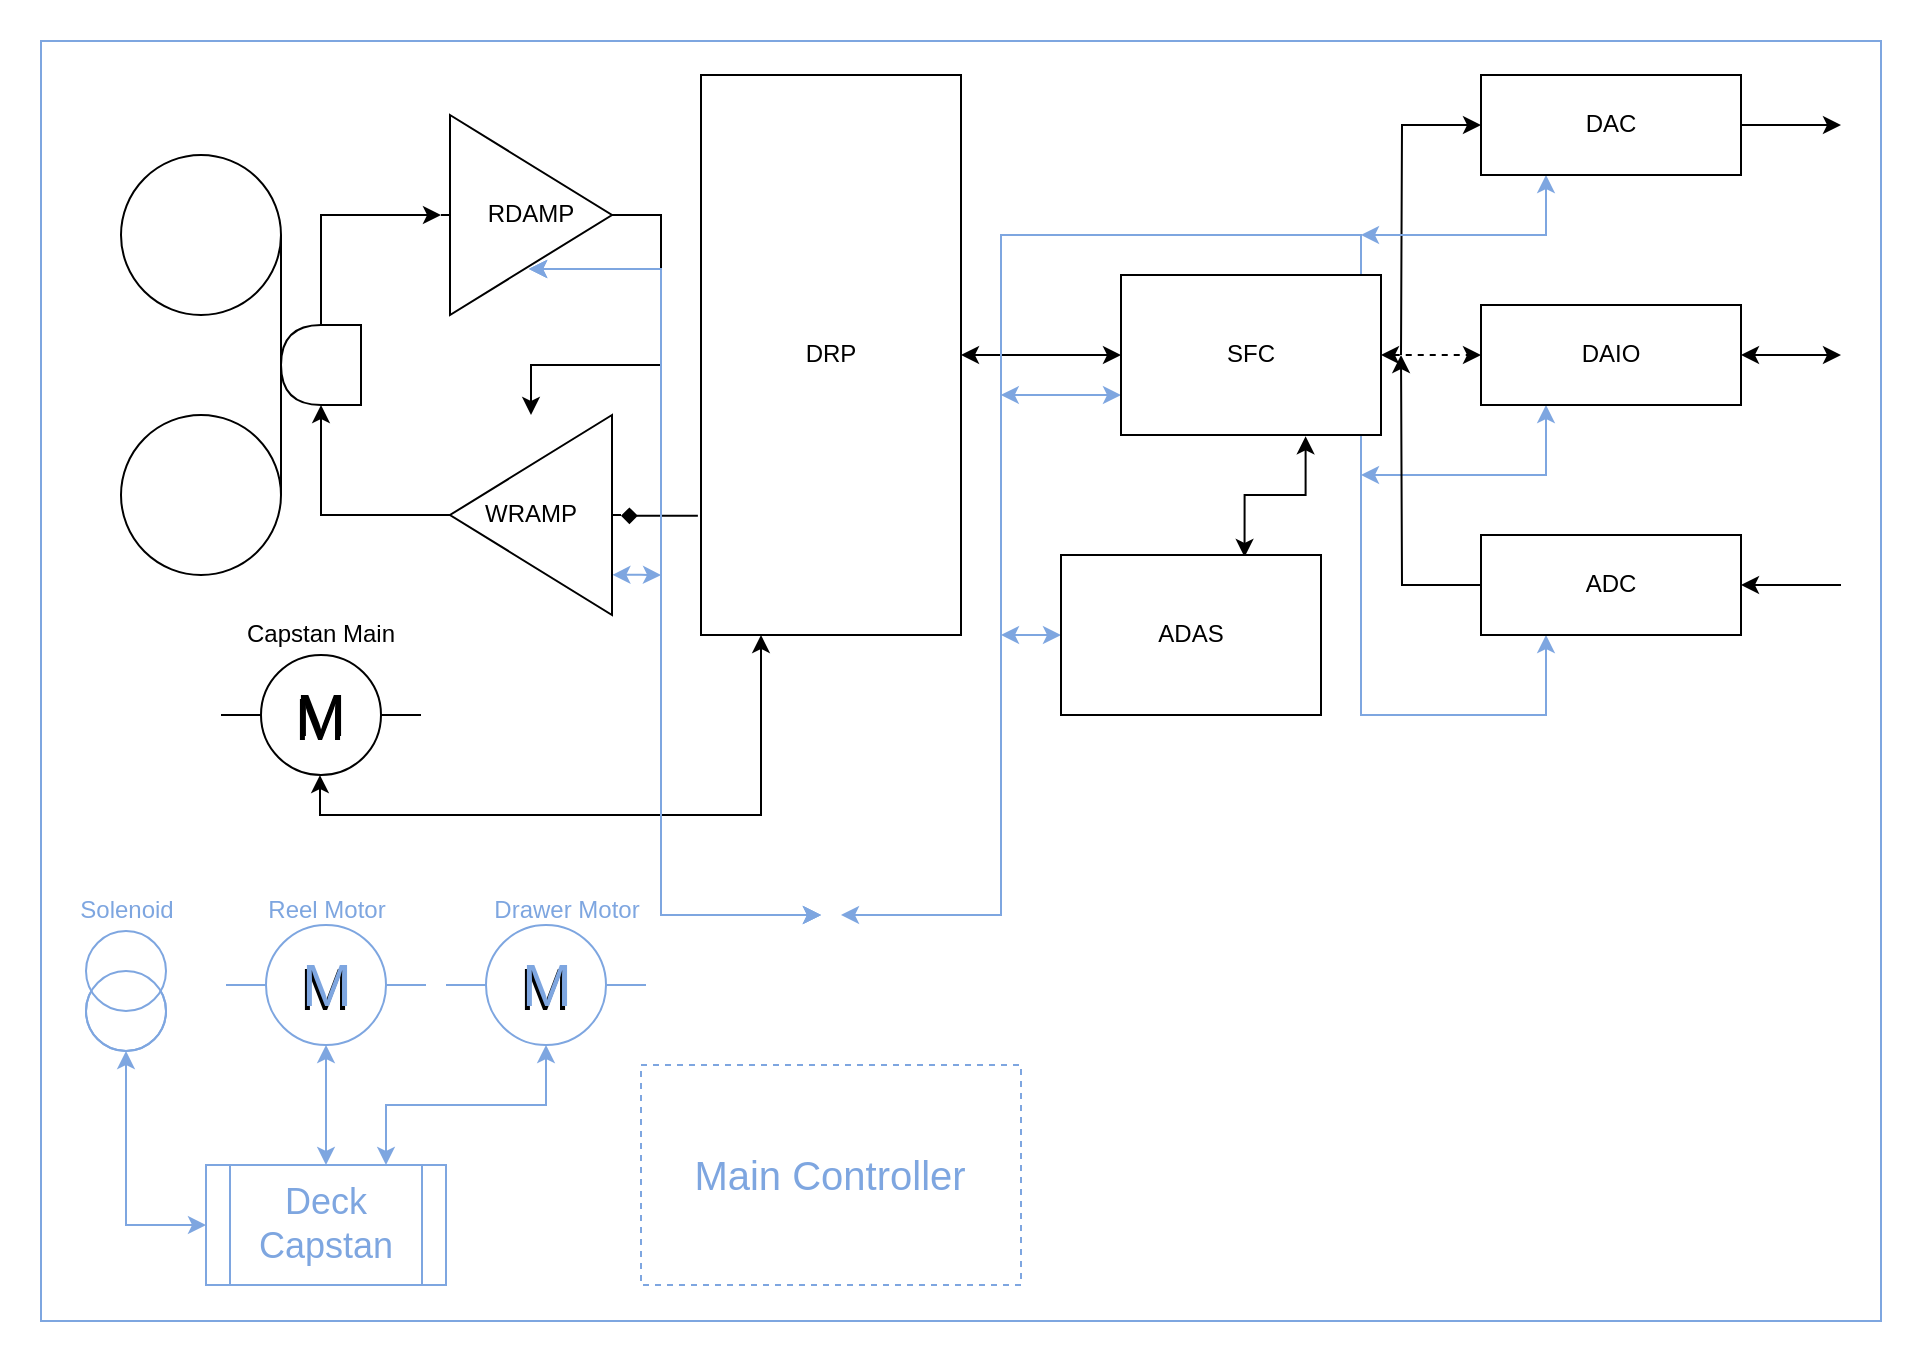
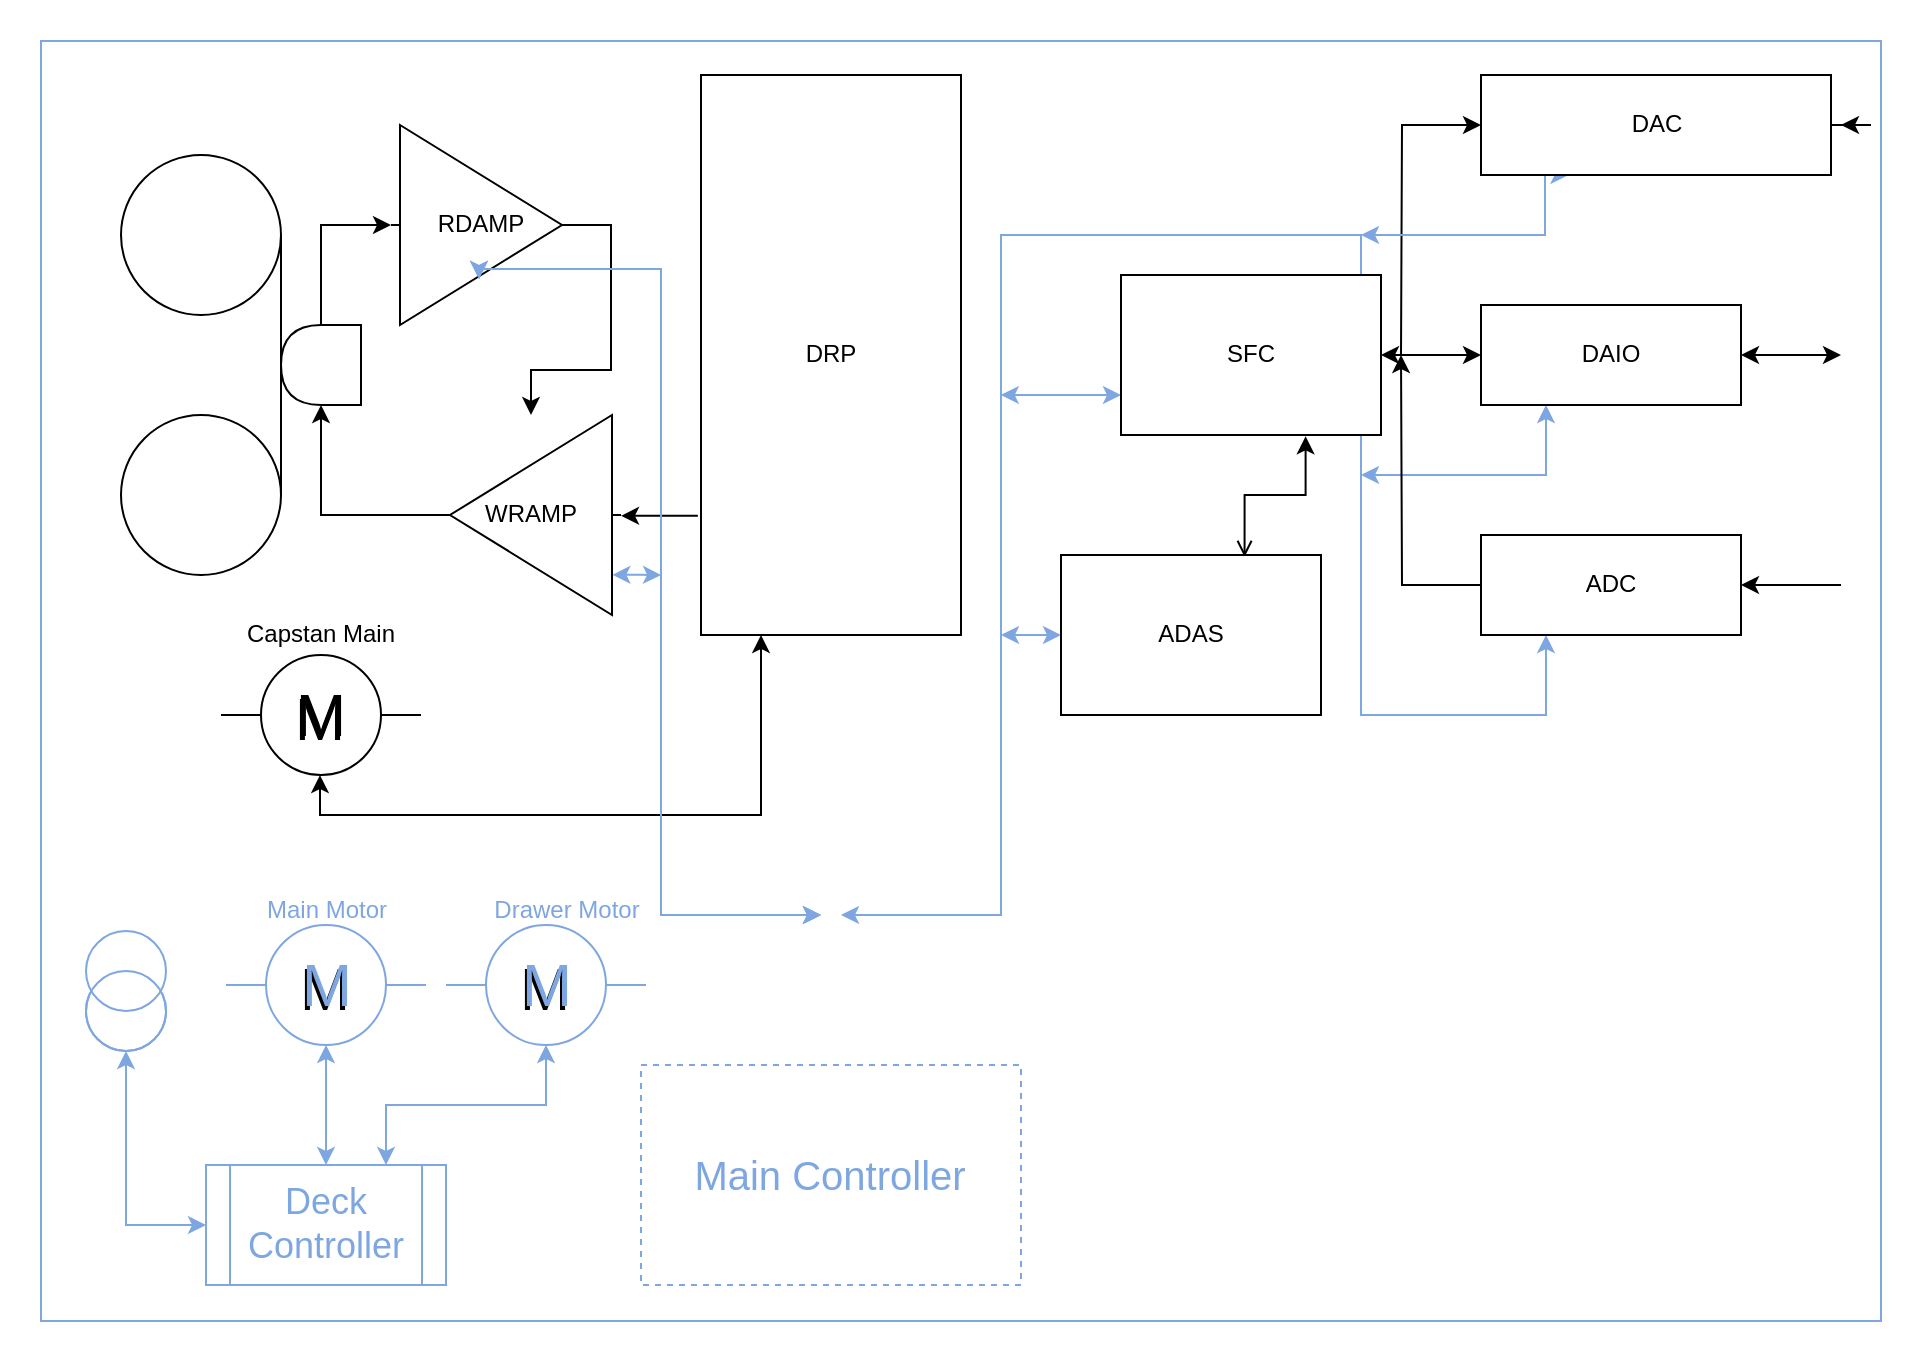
(1611, 125) -> (1656, 125)
(531, 215) -> (481, 225)
(1041, 355) -> none
(1431, 355) -> (1431, 355)
(637, 516) -> (636, 516)
(1245, 542) -> (1245, 545)
(126, 911) -> none
(328, 911) -> (328, 911)
(327, 1225) -> (327, 1225)
